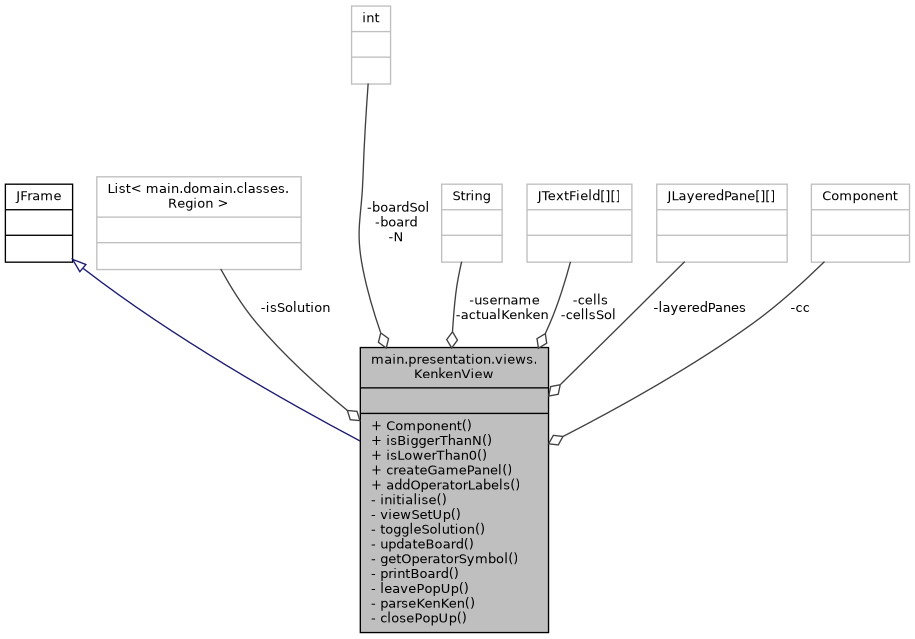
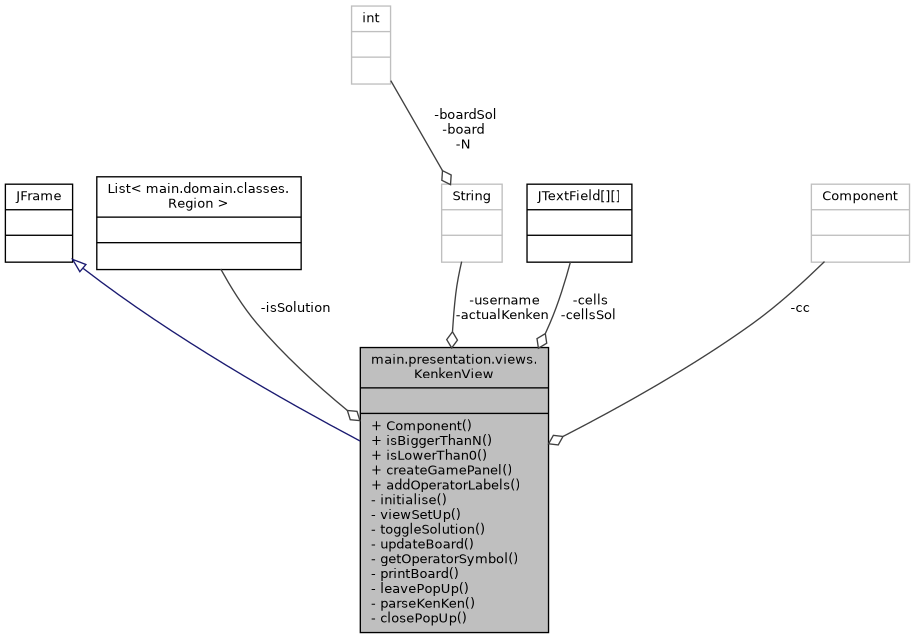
(361, 209) -> (417, 126)
(199, 223) -> (199, 223)
(579, 223) -> (579, 223)
(722, 223) -> none
